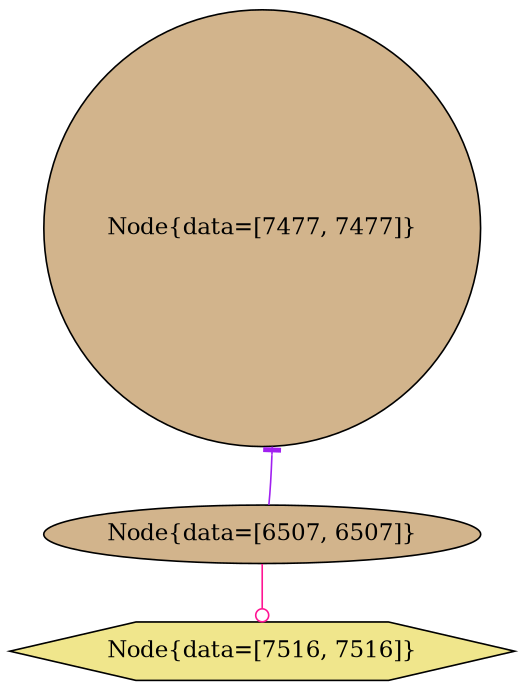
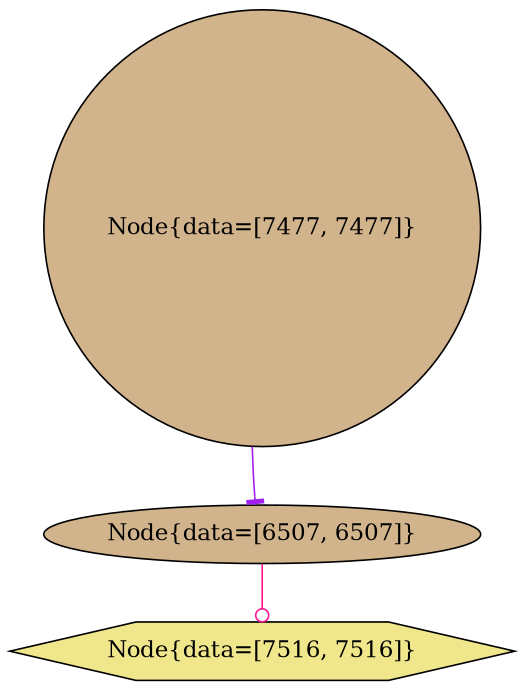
(271, 480) -> (253, 472)
